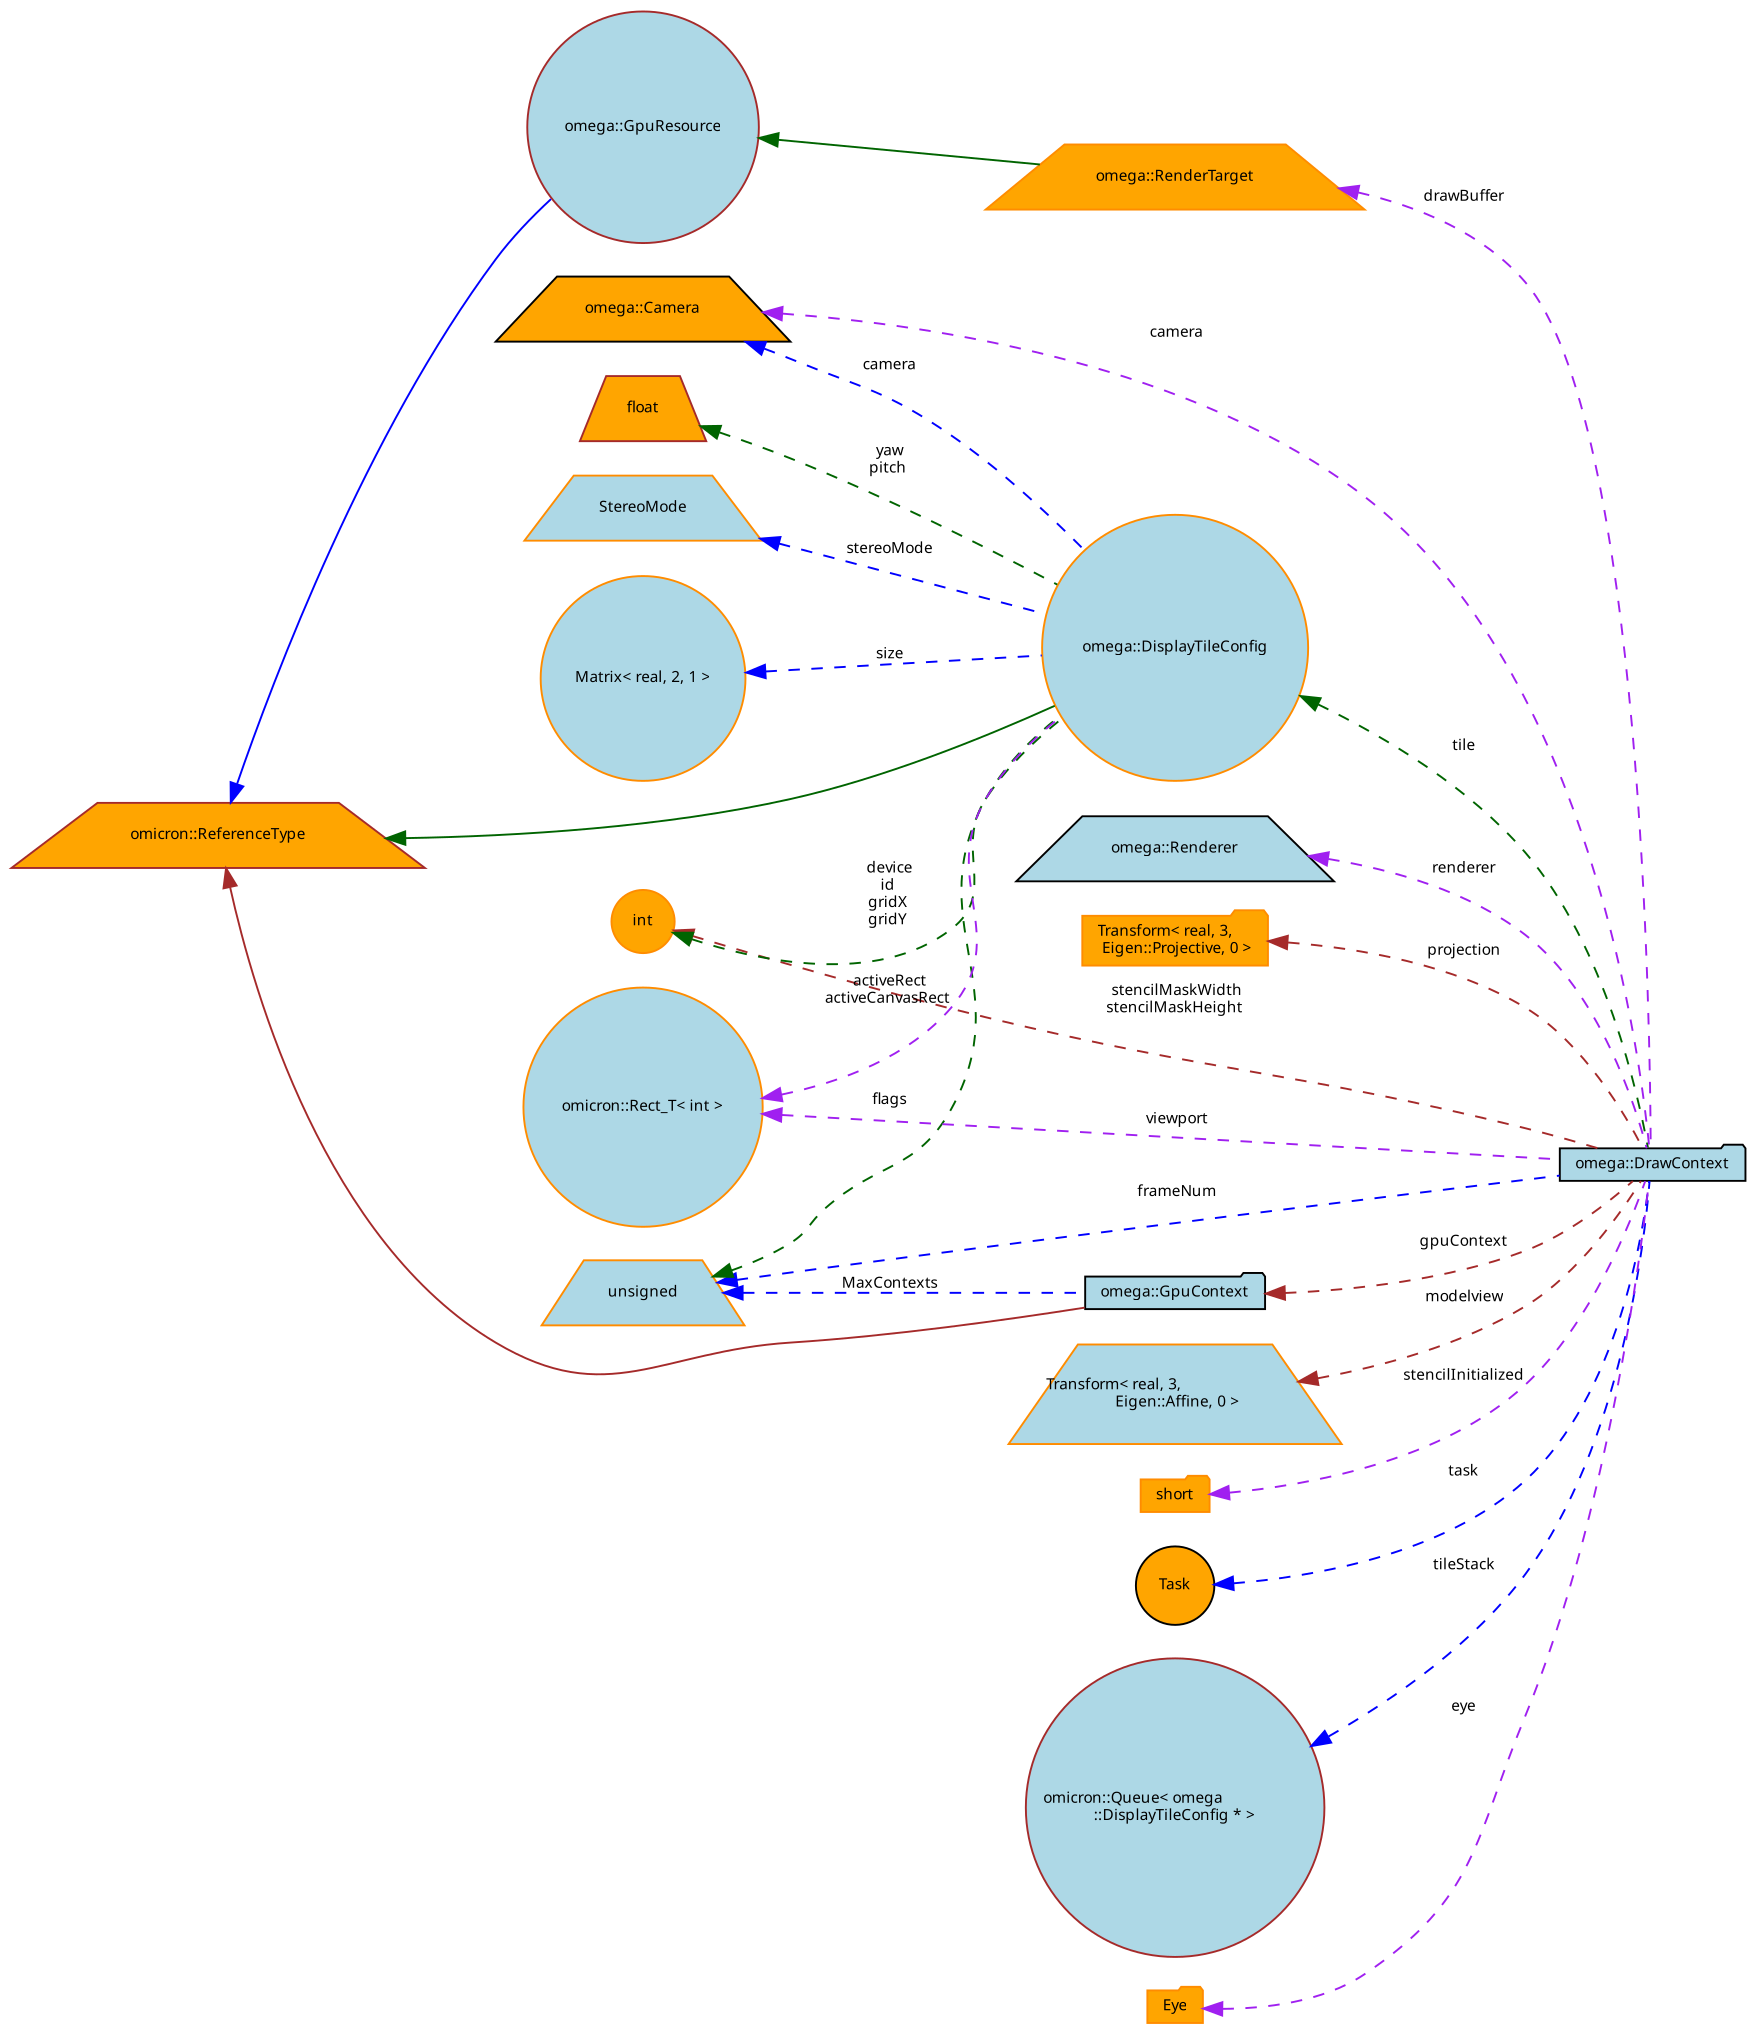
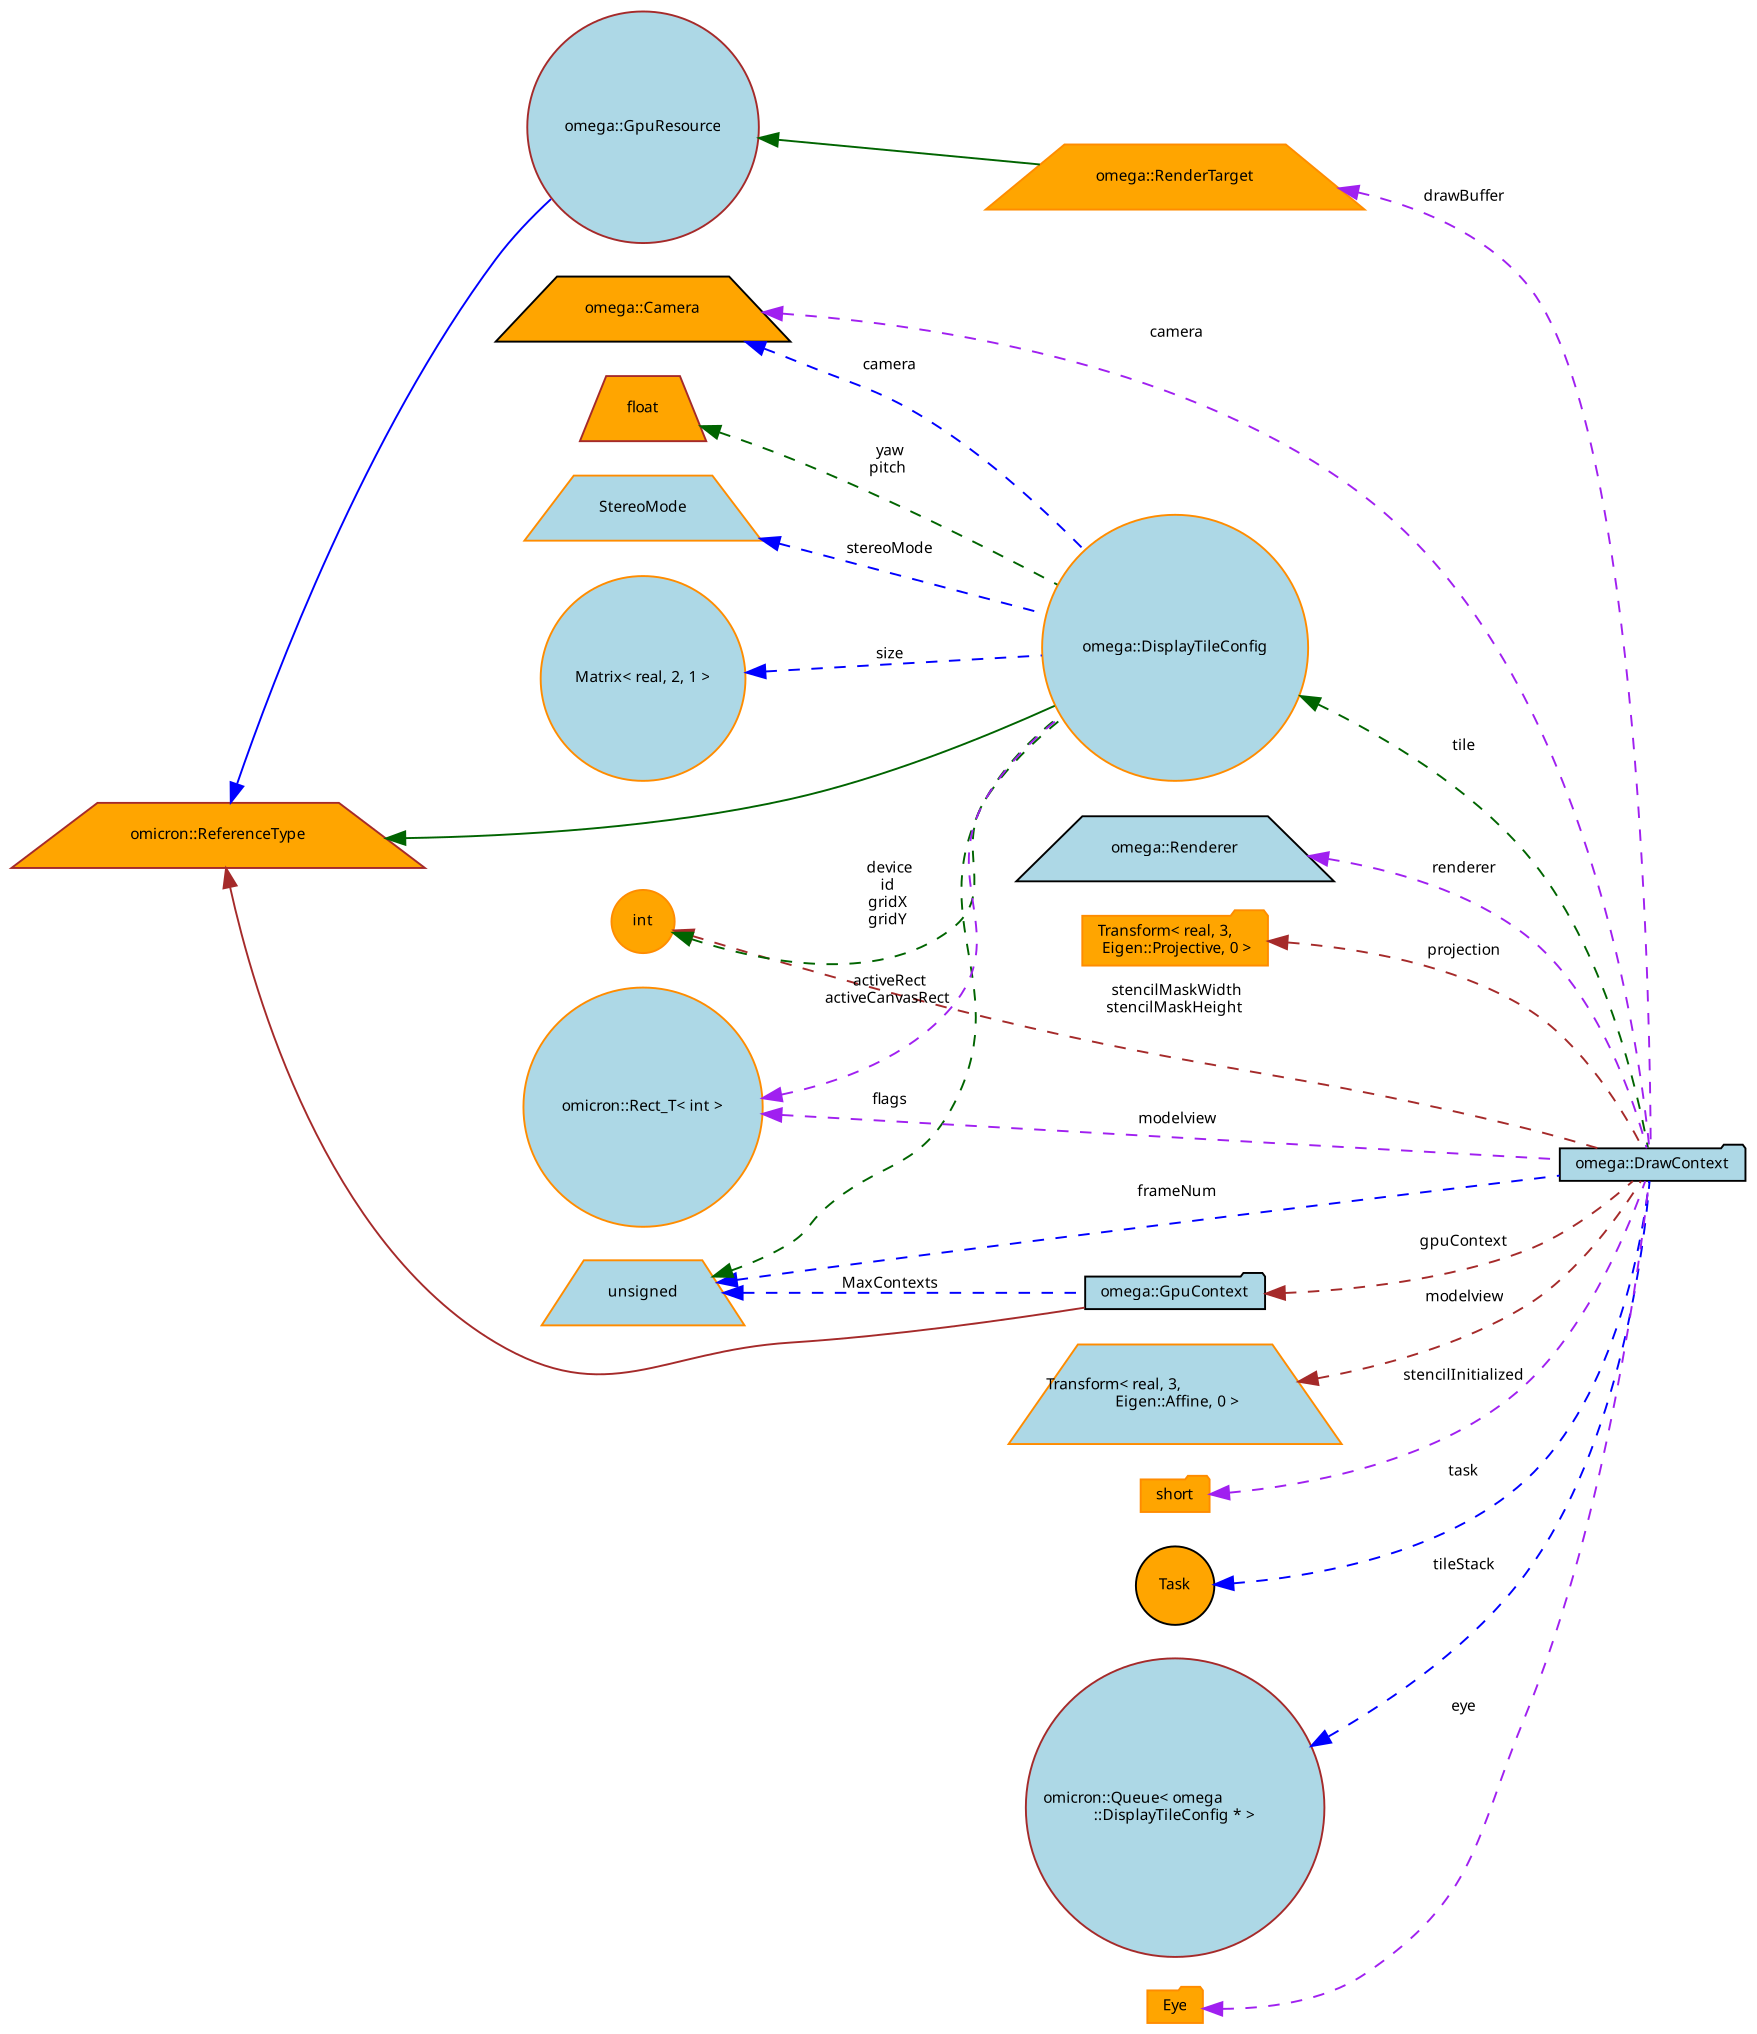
(1175, 1120) -> (1175, 1120)
